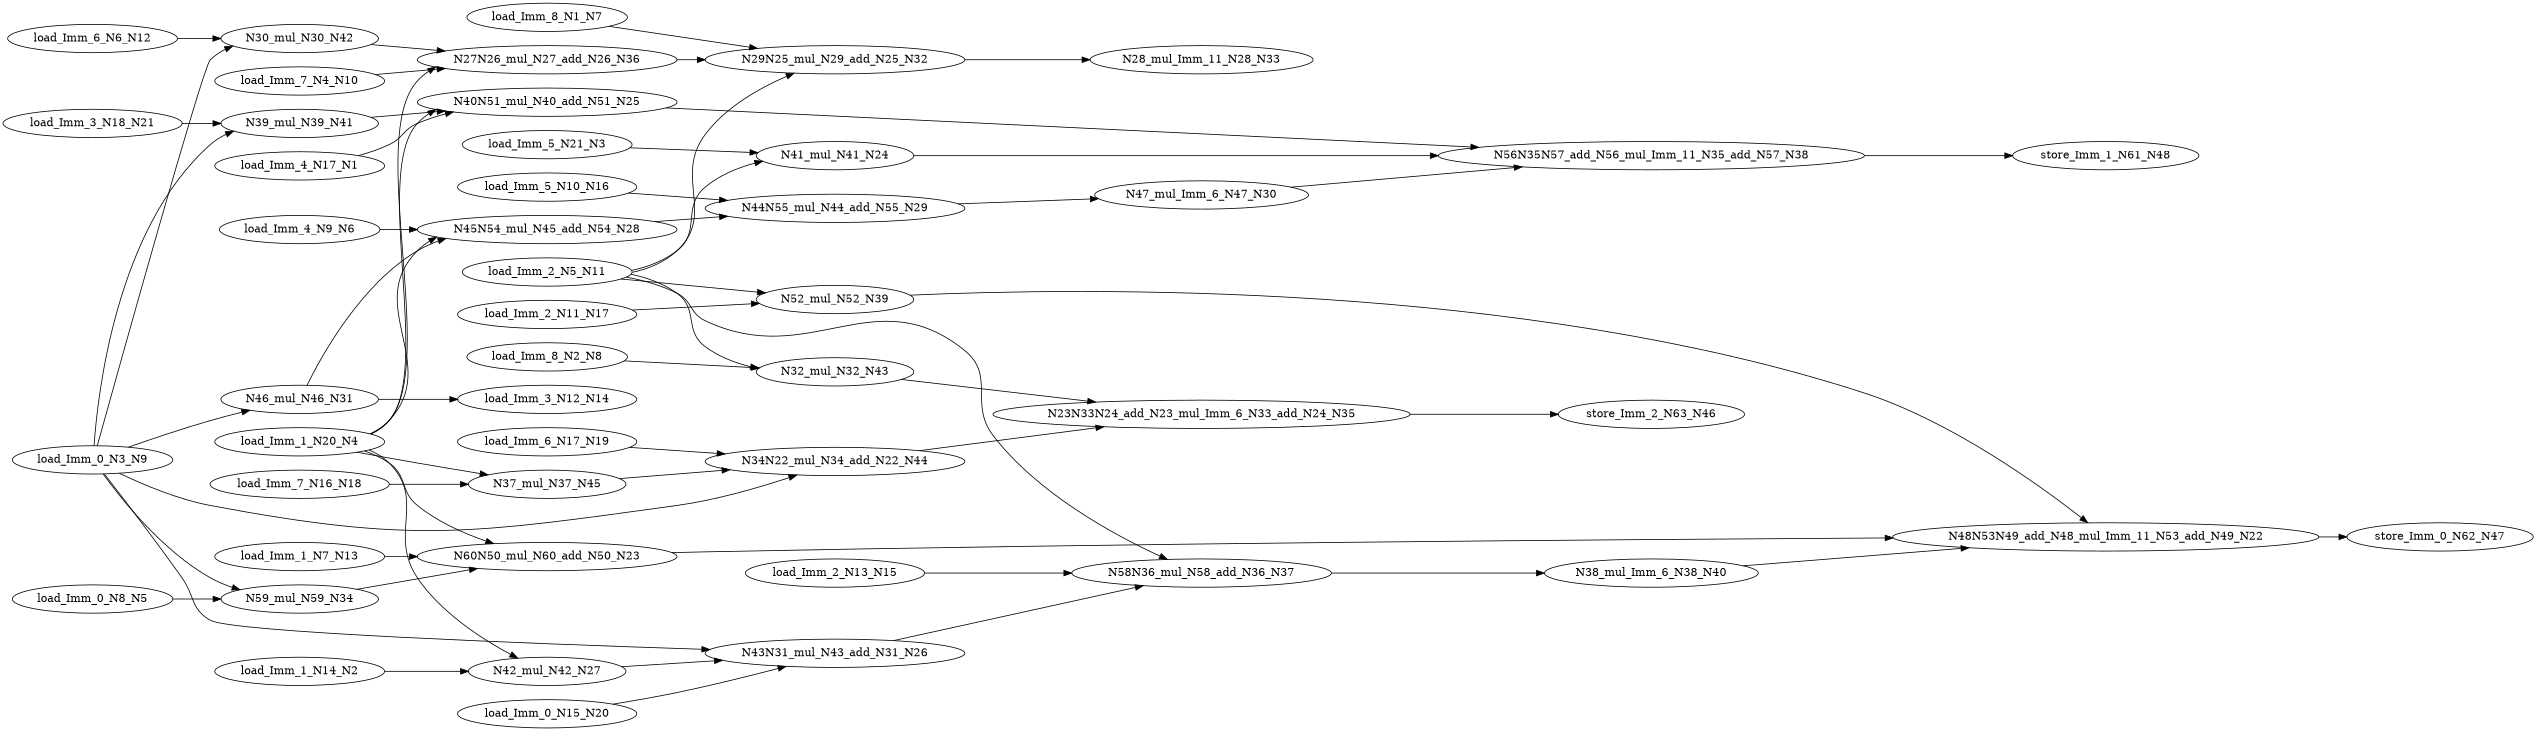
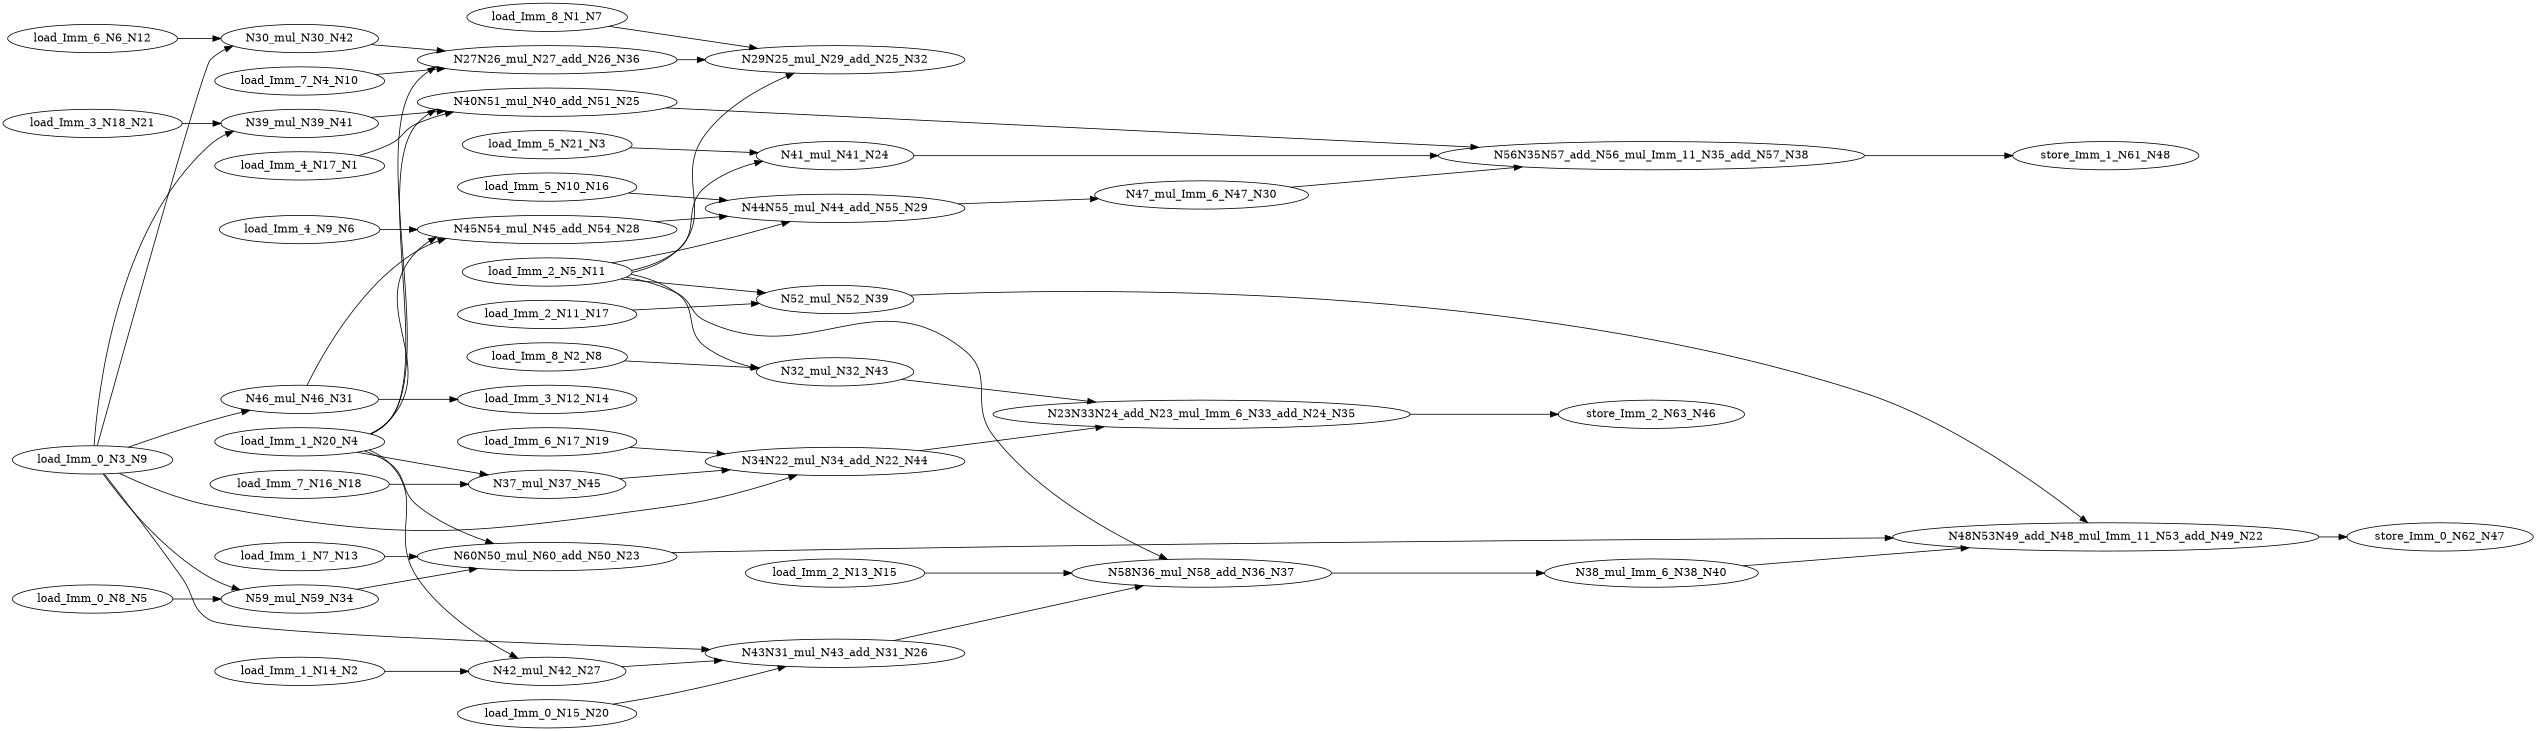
(1202, 60) -> none
none -> (697, 246)
